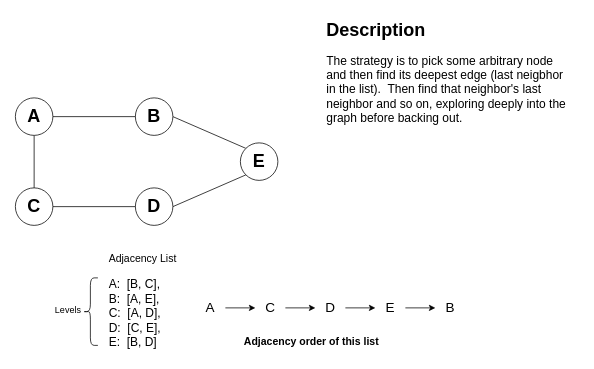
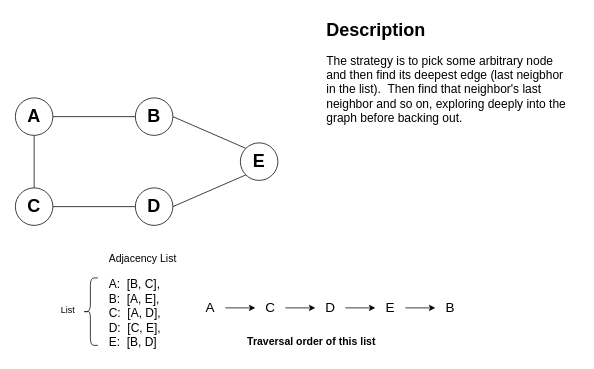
(68, 310) -> (68, 310)
(312, 342) -> (312, 342)
